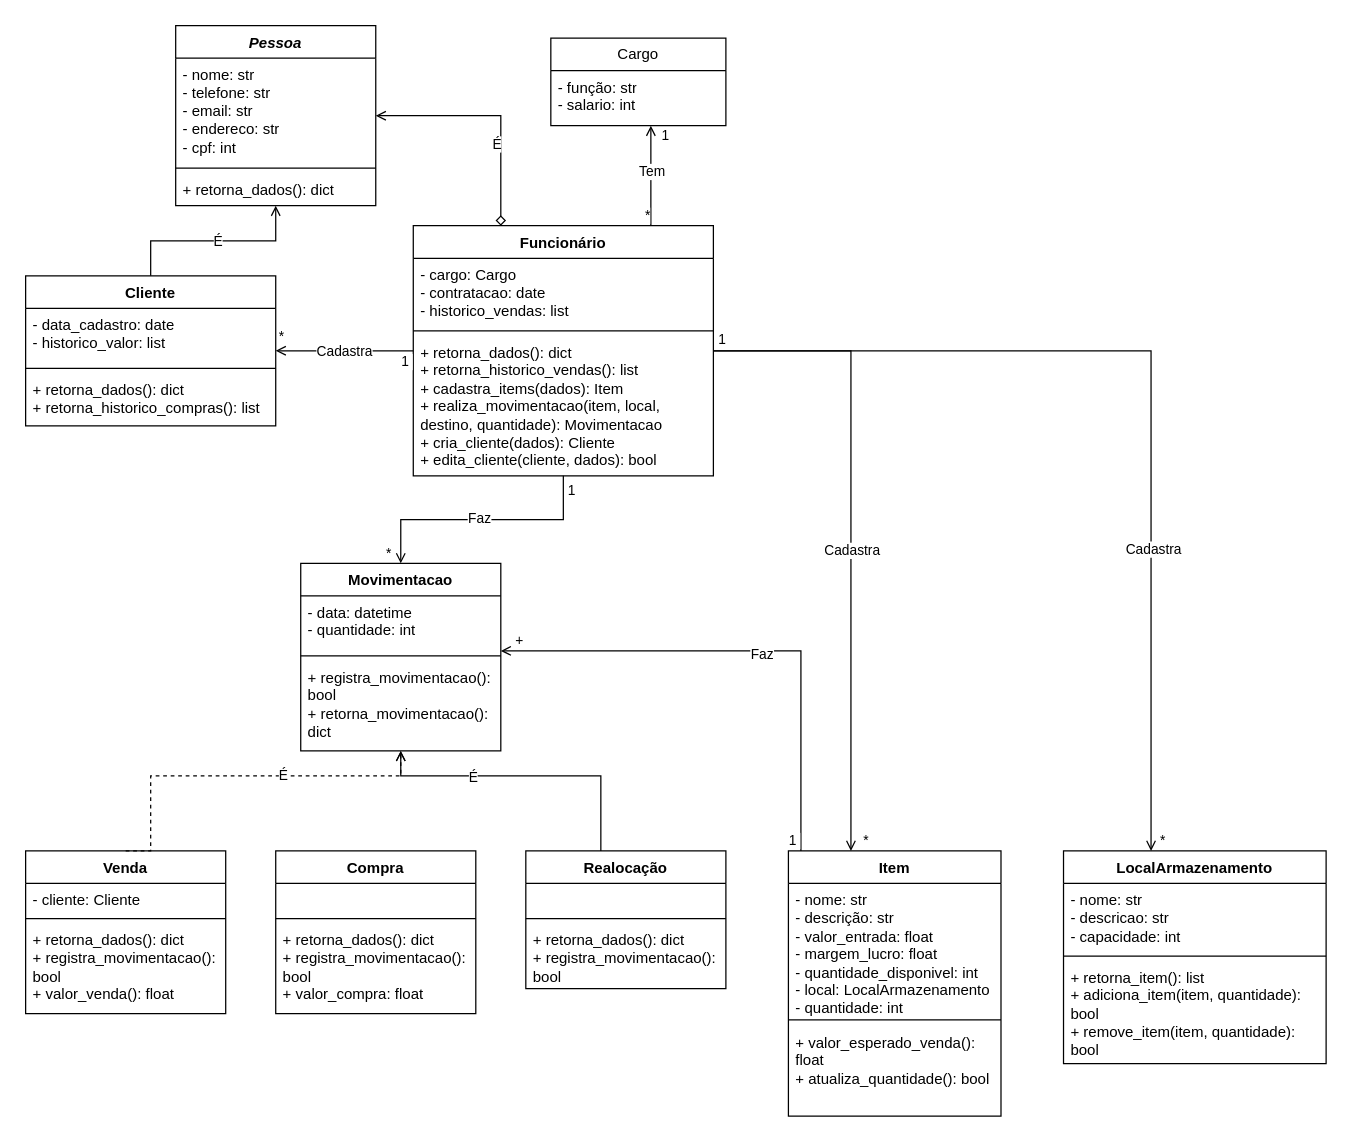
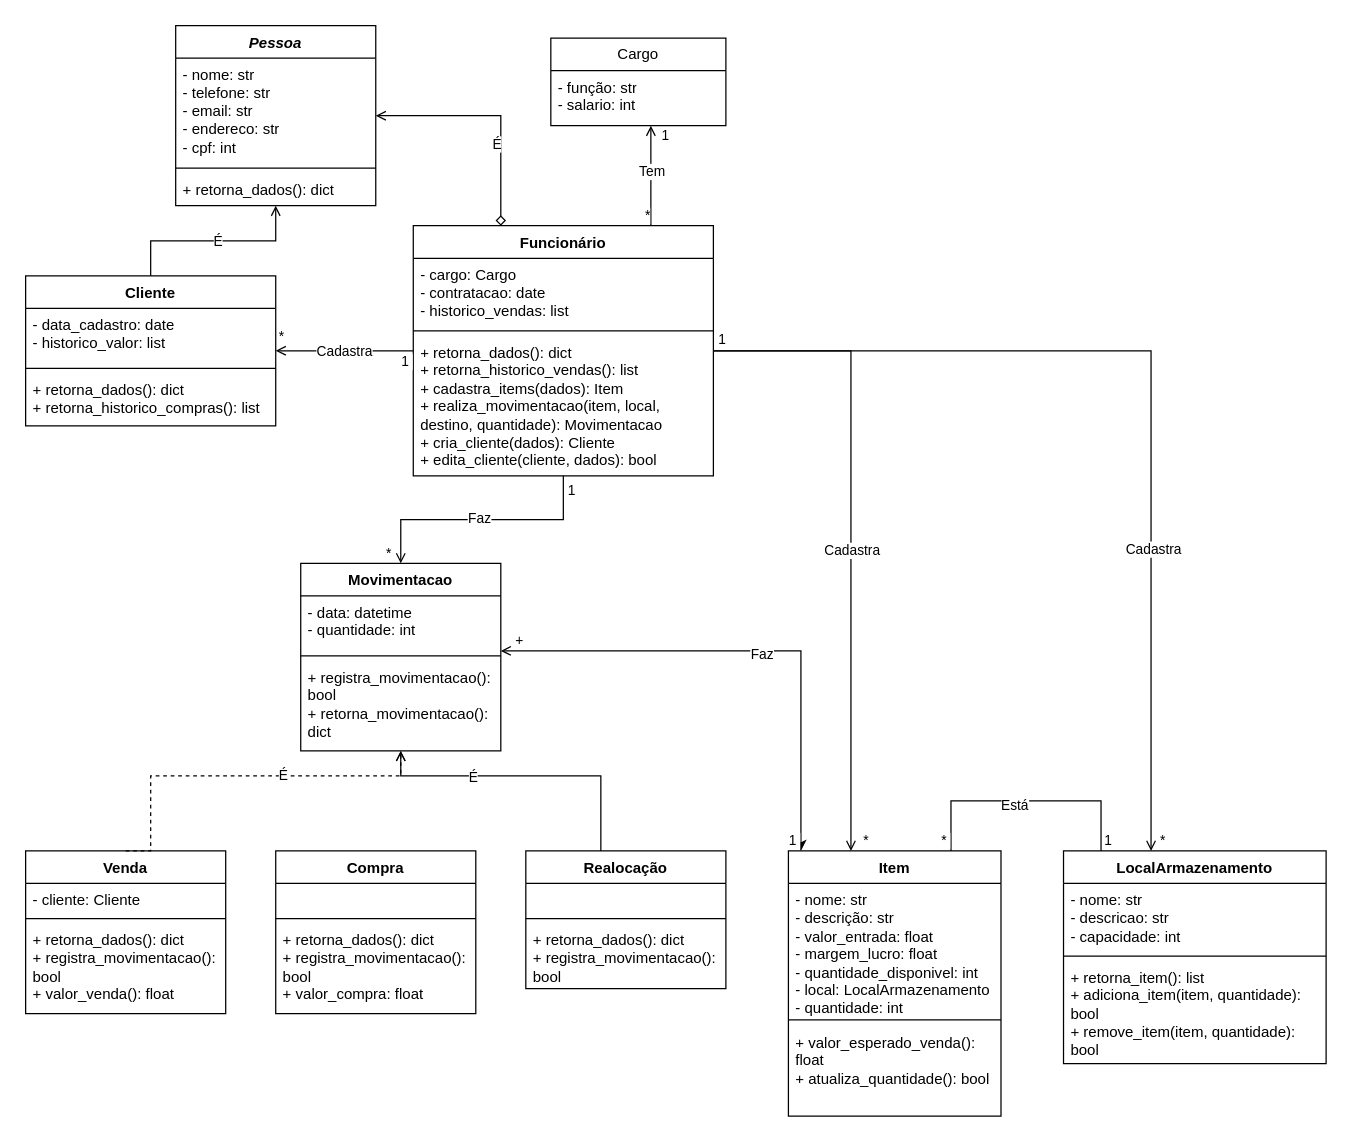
none -> (1026, 801)
(801, 844) -> (801, 841)
